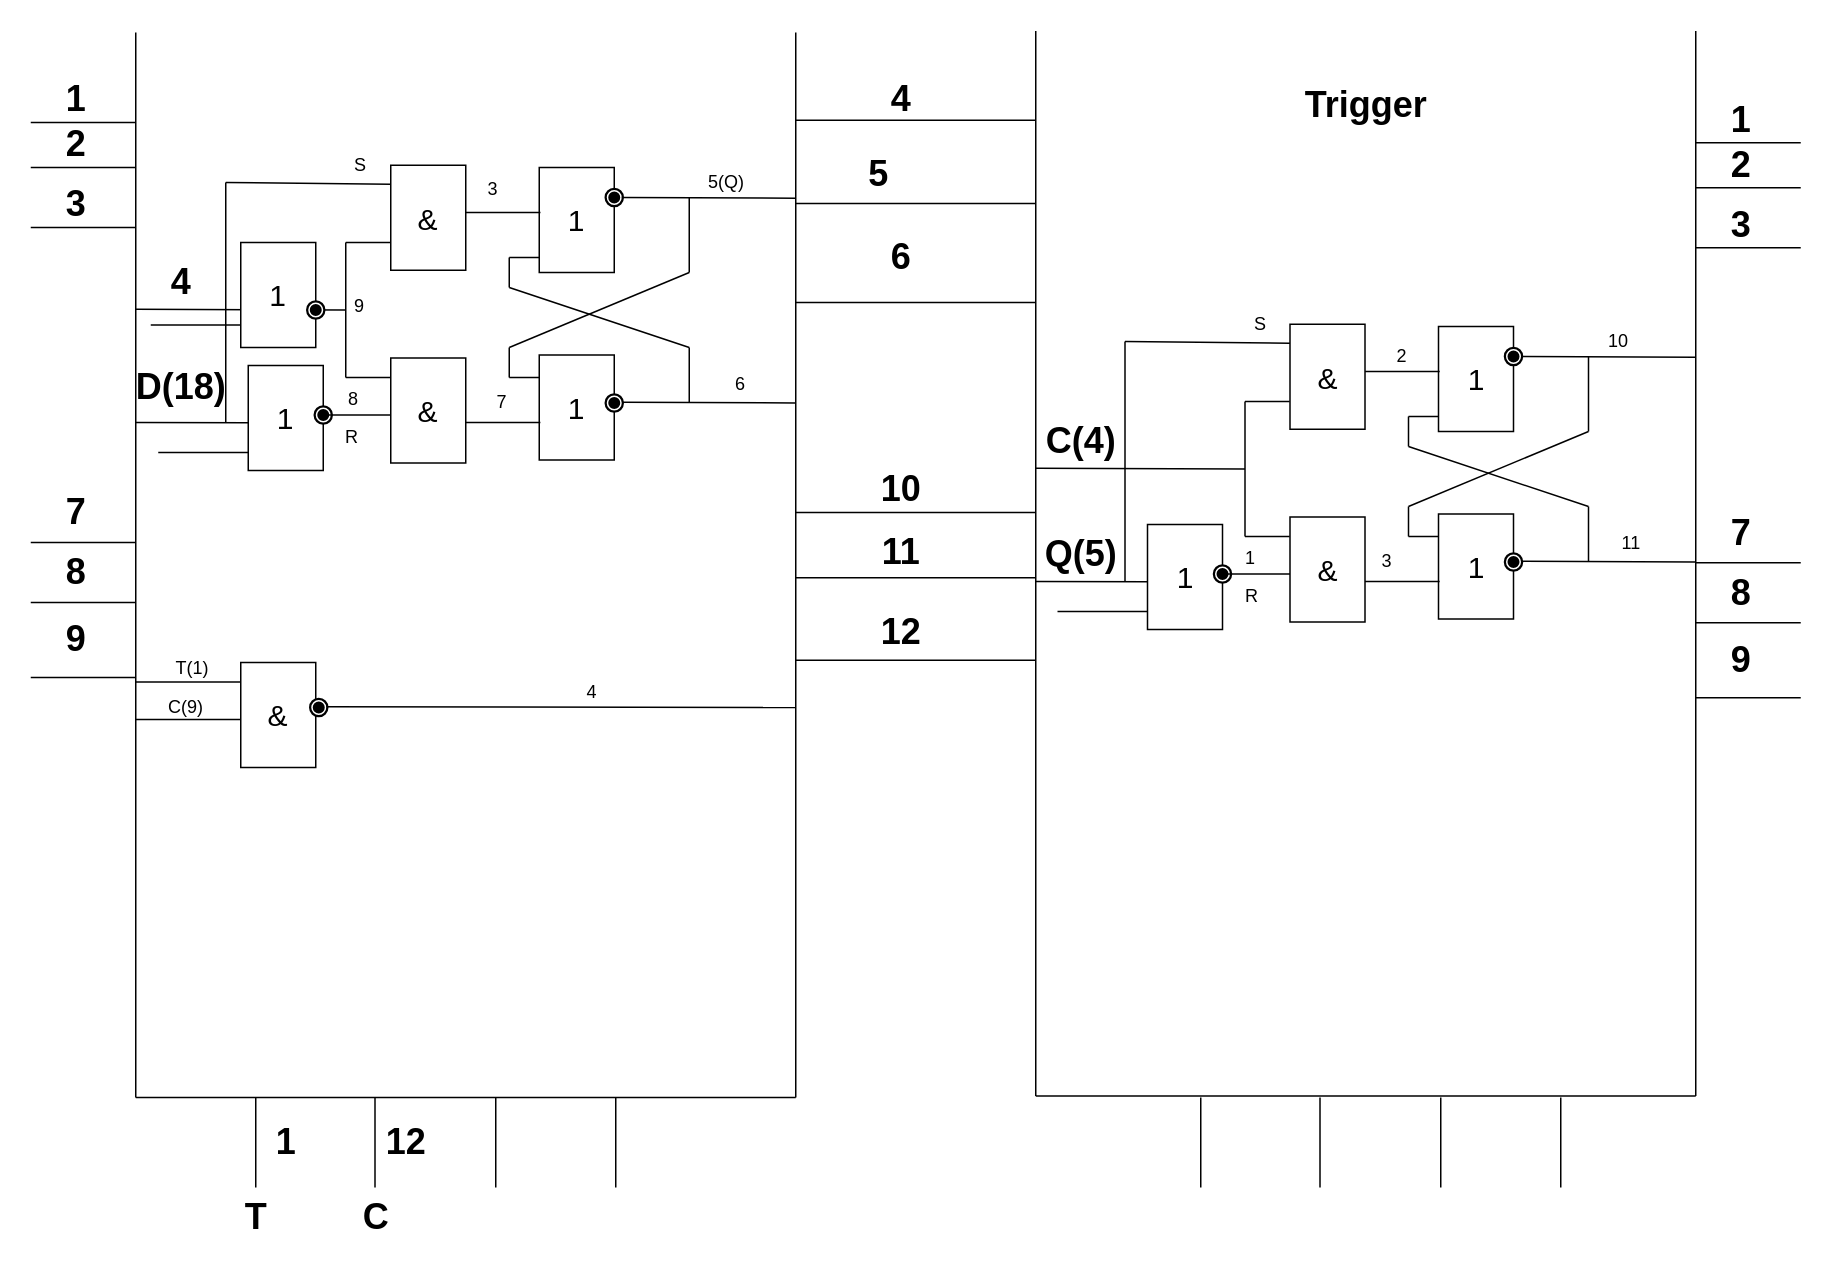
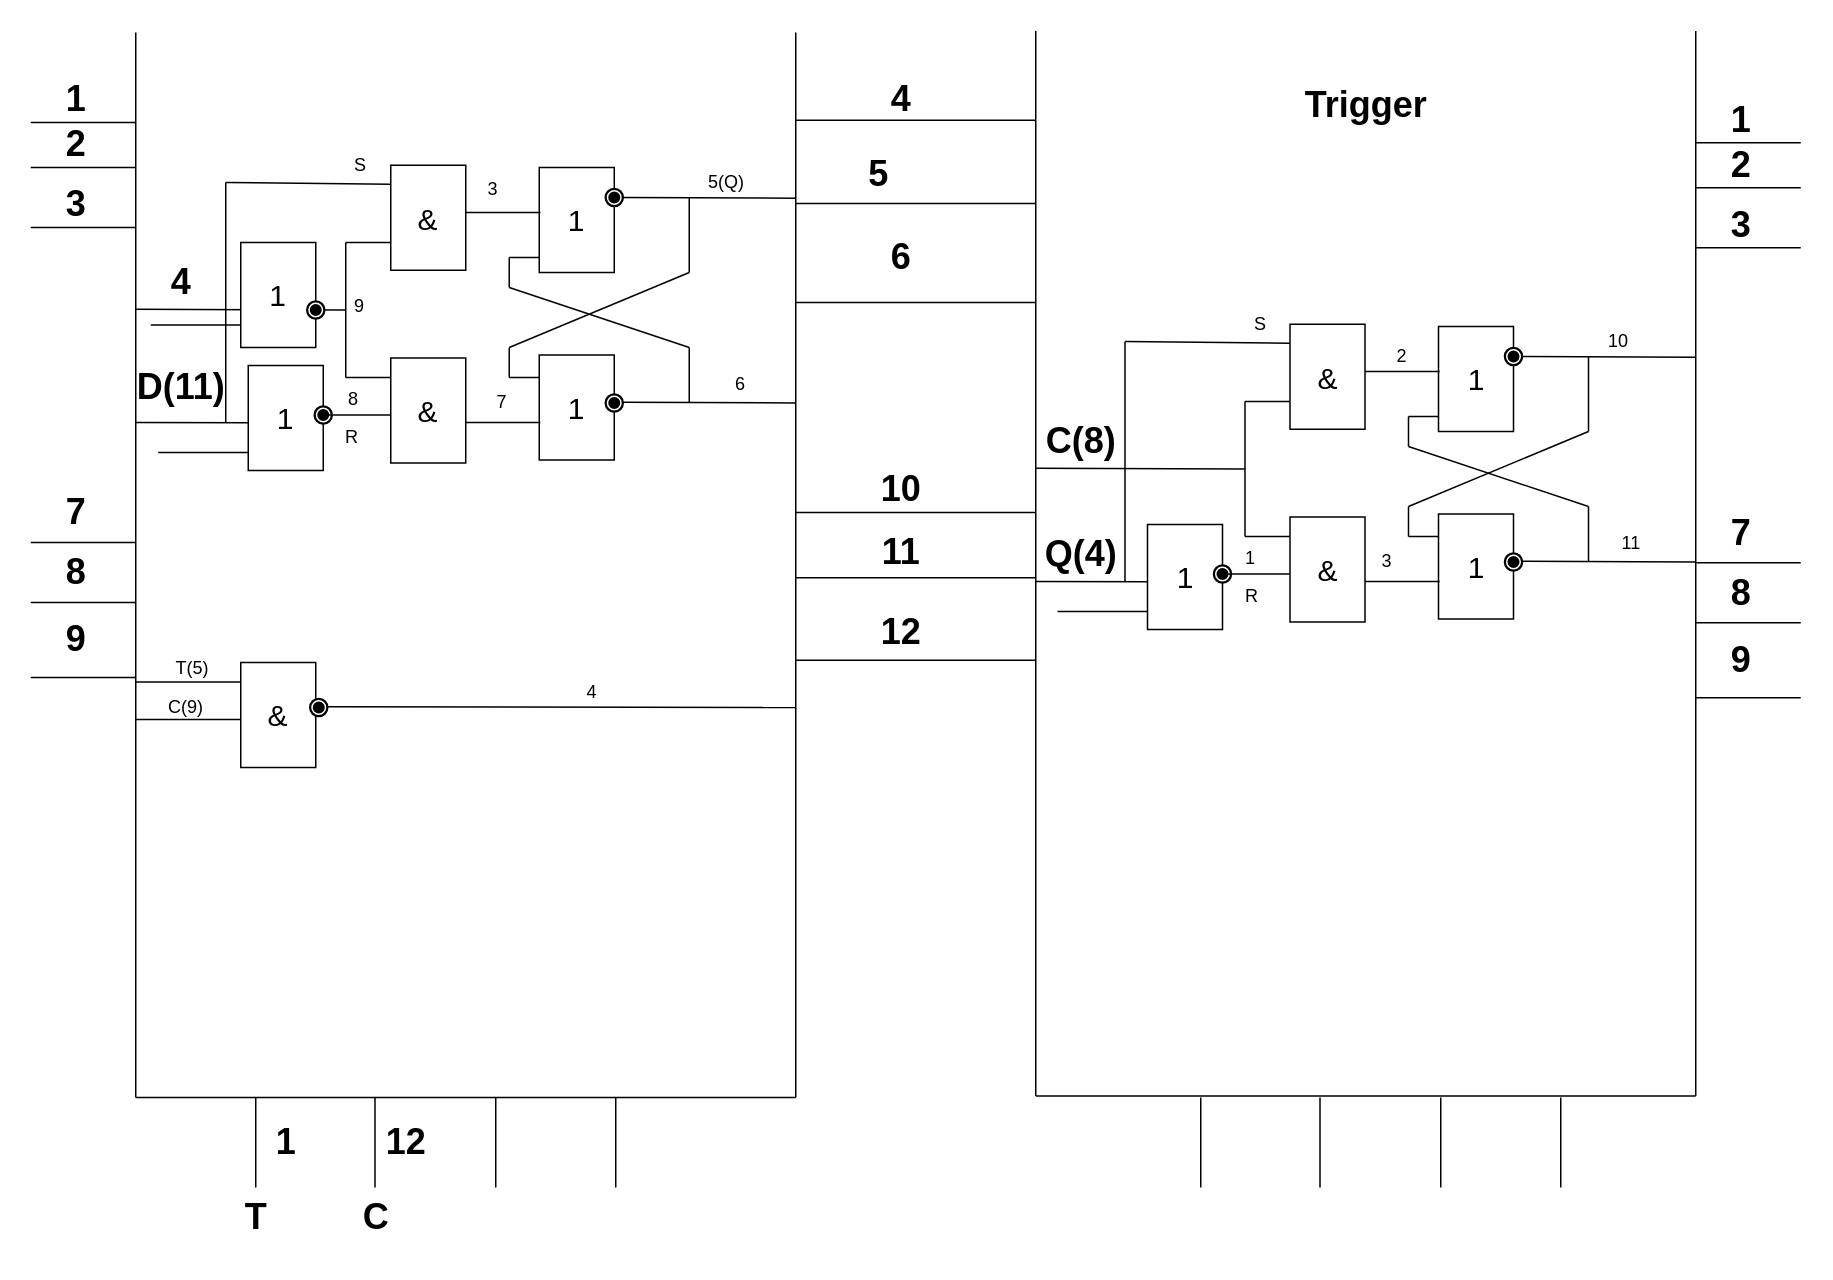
(182, 388) -> (182, 388)
(1082, 442) -> (1082, 442)
(1082, 554) -> (1082, 554)
(196, 669) -> (196, 669)
